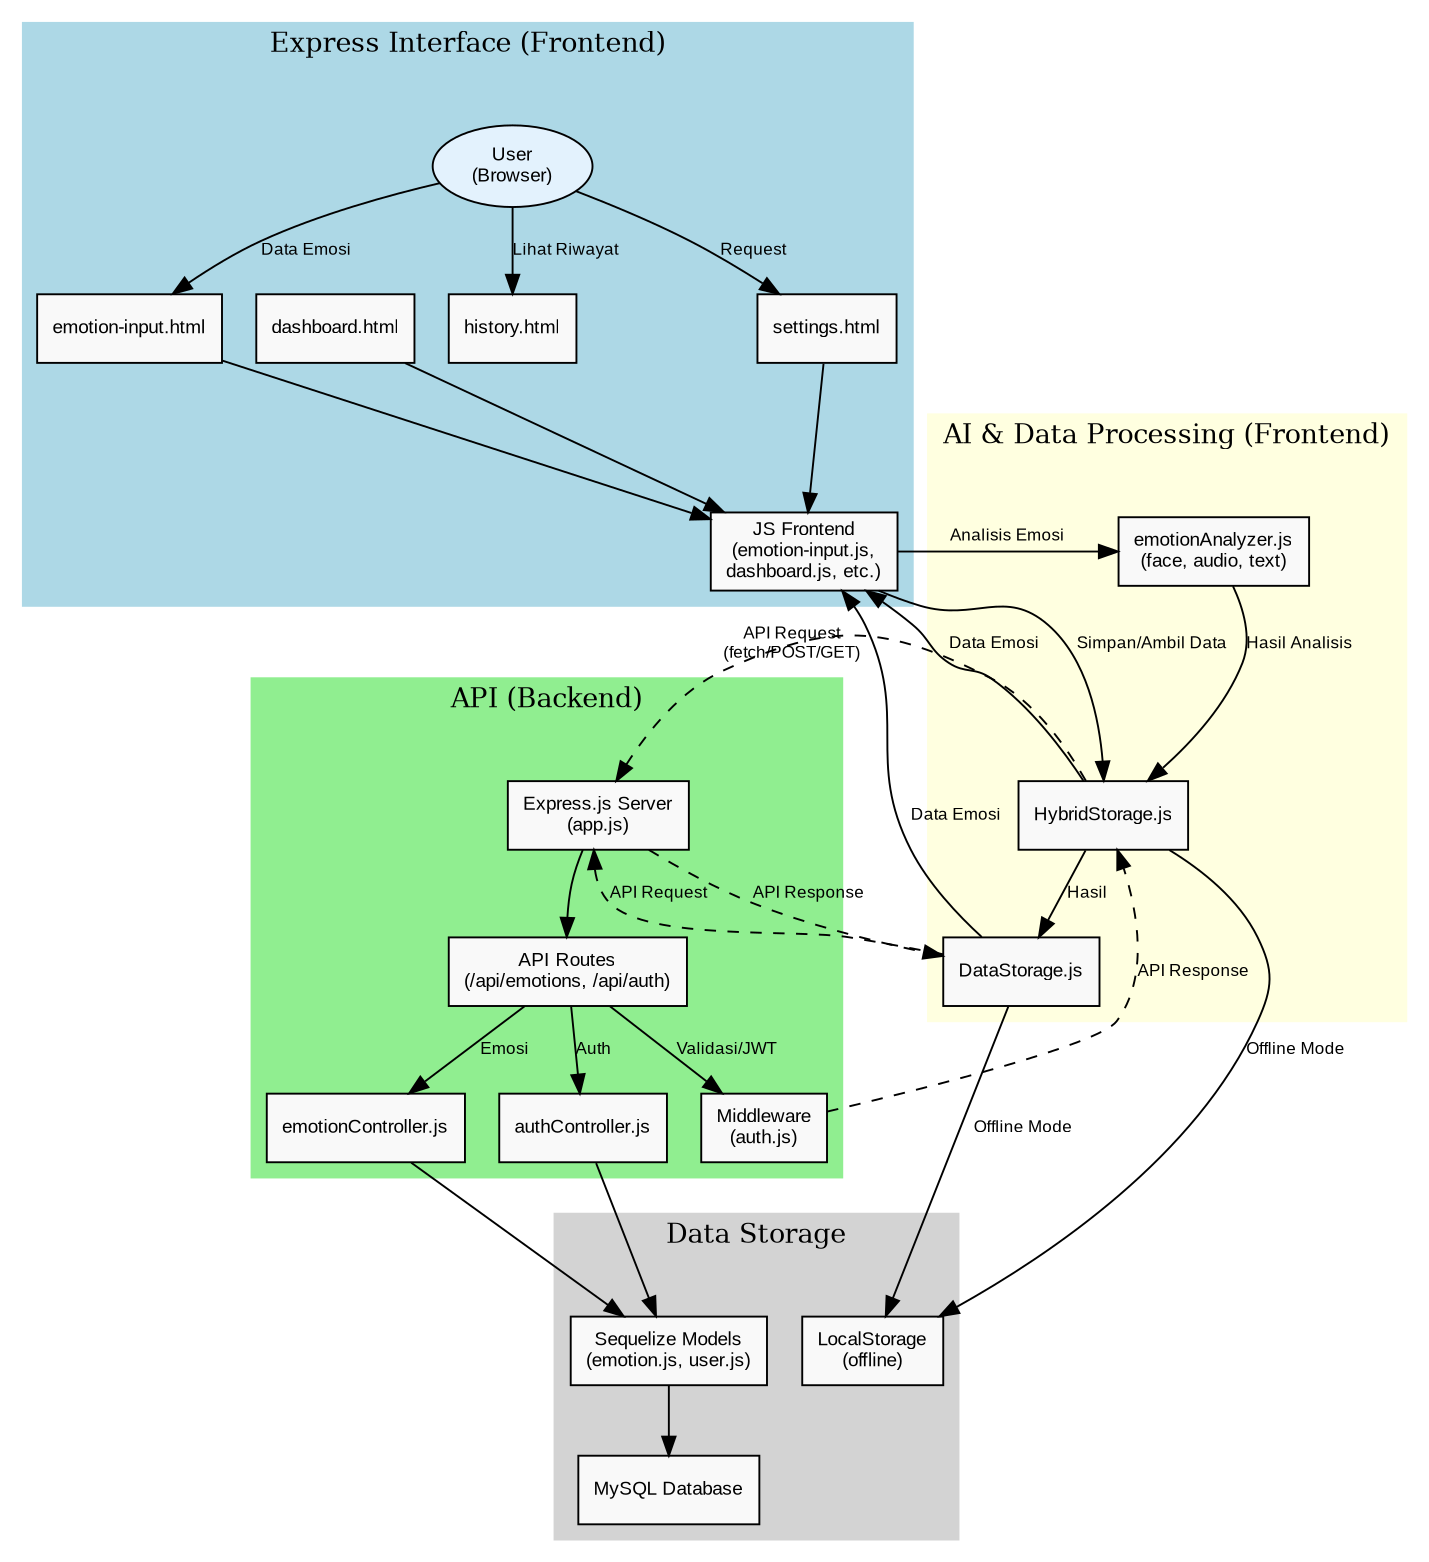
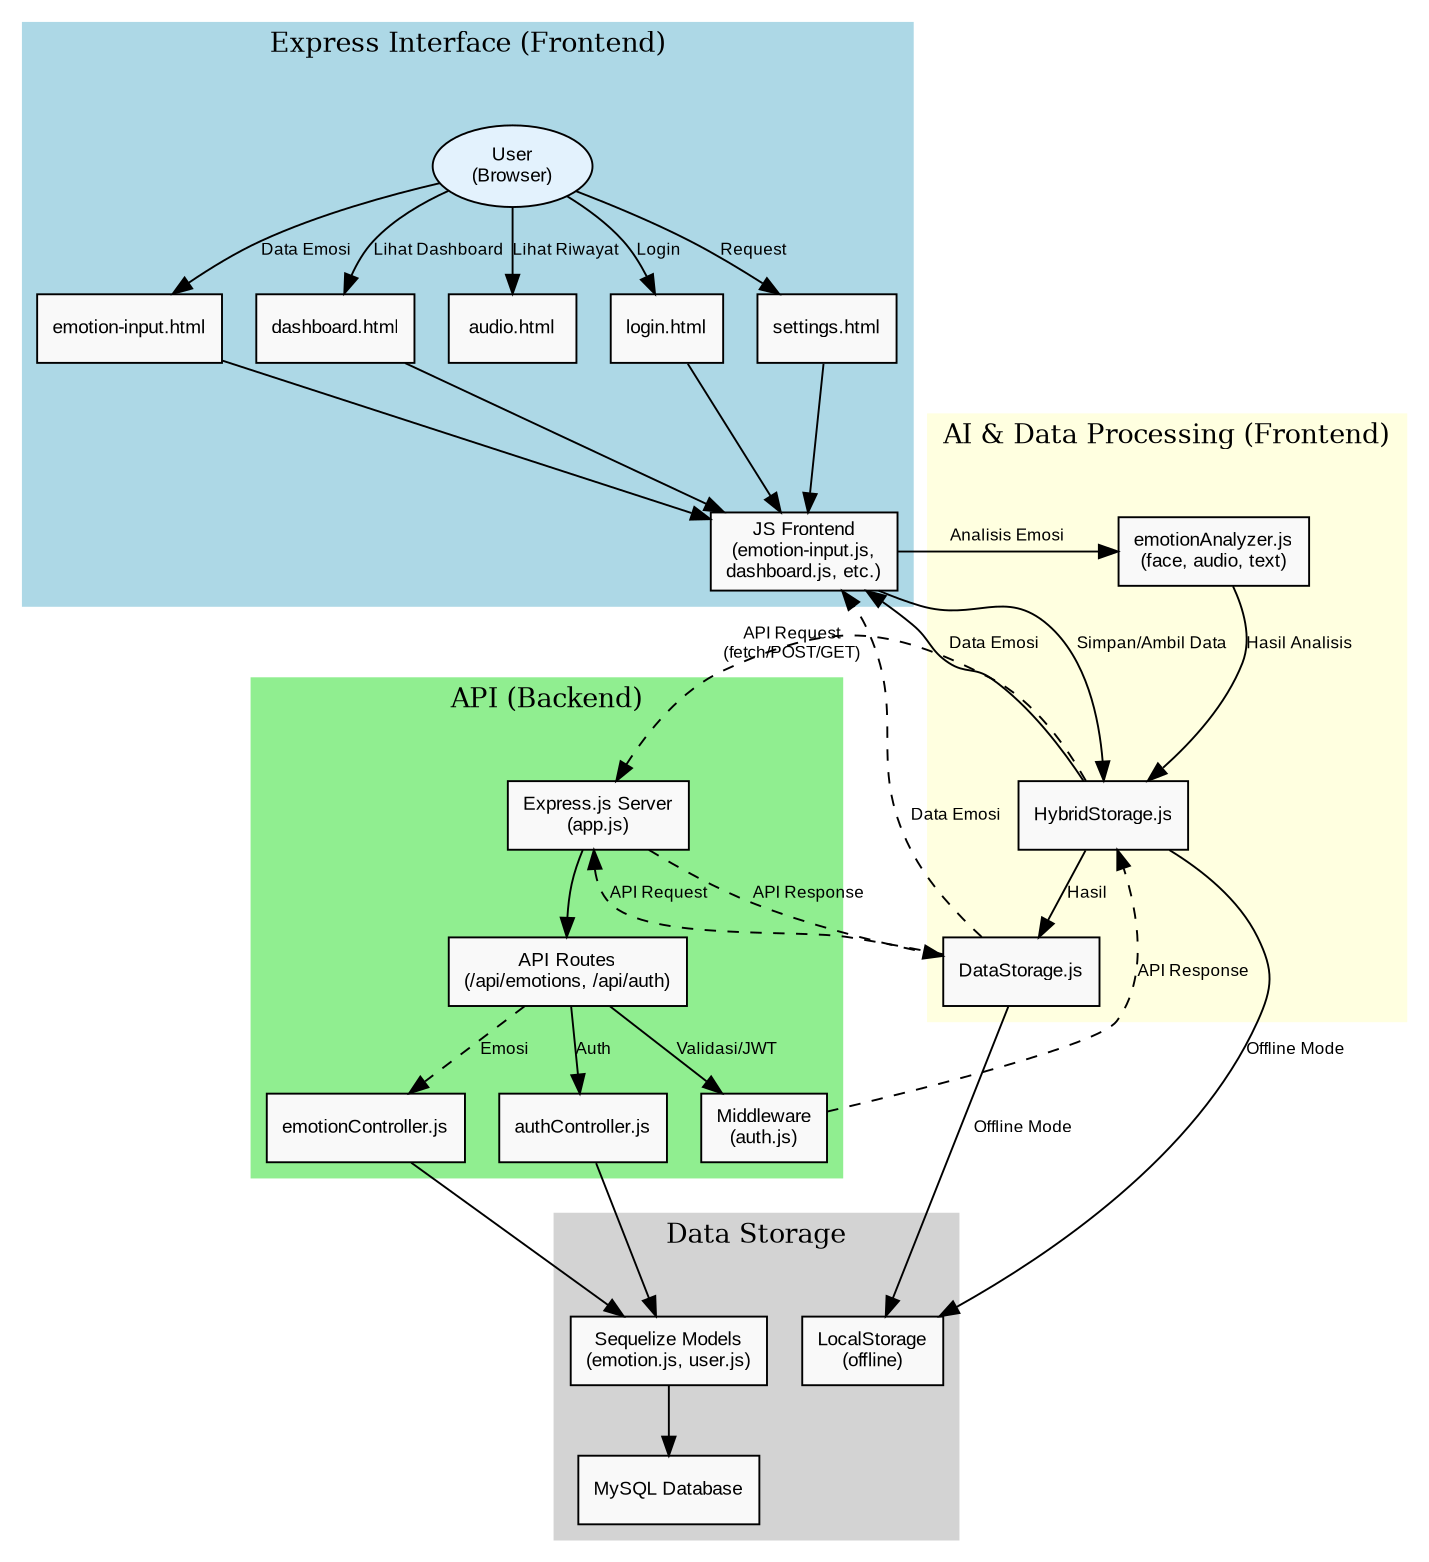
none -> (392, 224)
(513, 329) -> (513, 329)
none -> (667, 329)
(890, 783) -> (890, 783)
(475, 1044) -> (475, 1044)
